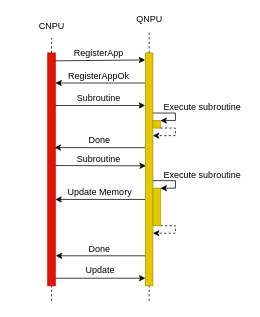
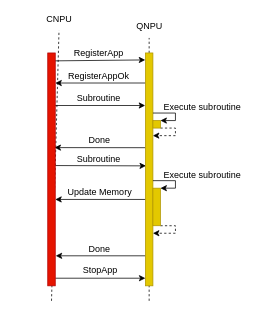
(149, 19) -> (149, 27)
(51, 27) -> (59, 19)
(100, 270) -> (100, 270)
